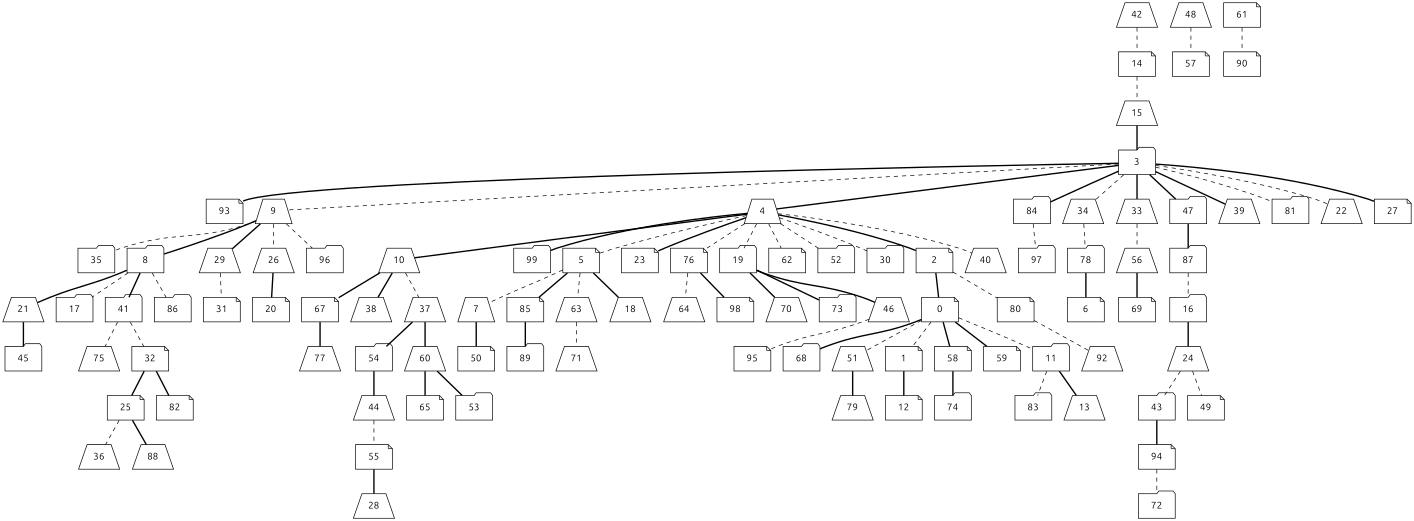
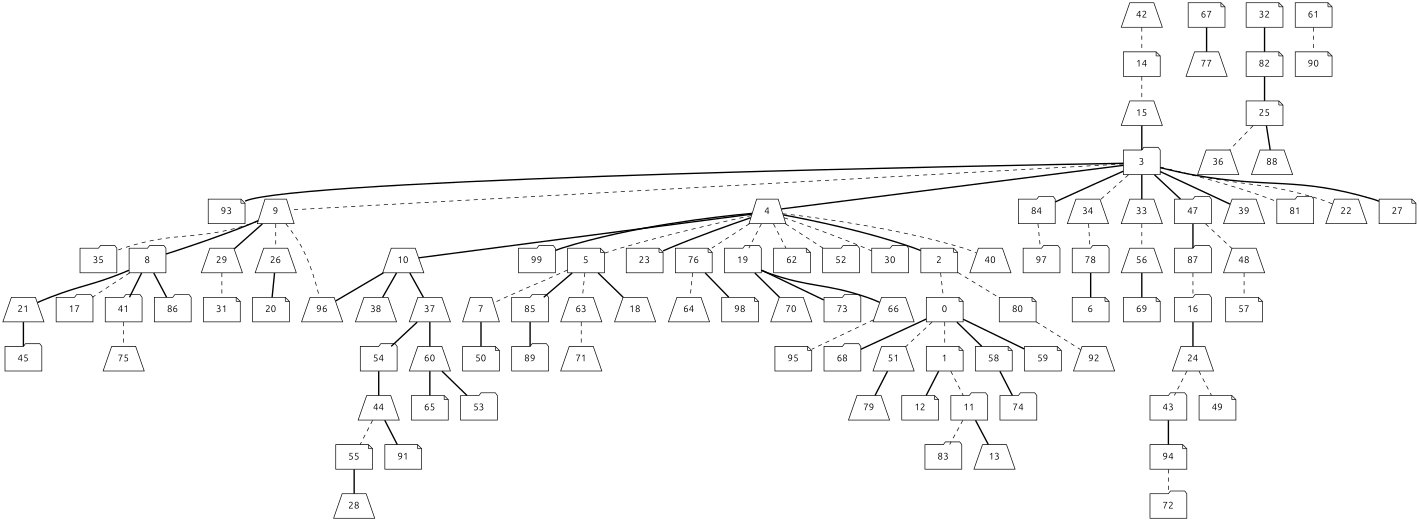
none -> (1219, 236)
(325, 261) -> (322, 310)
(159, 285) -> (160, 285)
(359, 285) -> (360, 287)
(412, 285) -> (417, 285)
(937, 285) -> (942, 285)
(525, 310) -> (530, 310)
(889, 310) -> (894, 310)
(996, 333) -> (957, 383)
(137, 334) -> none
(138, 383) -> (1265, 89)
none -> (403, 457)
